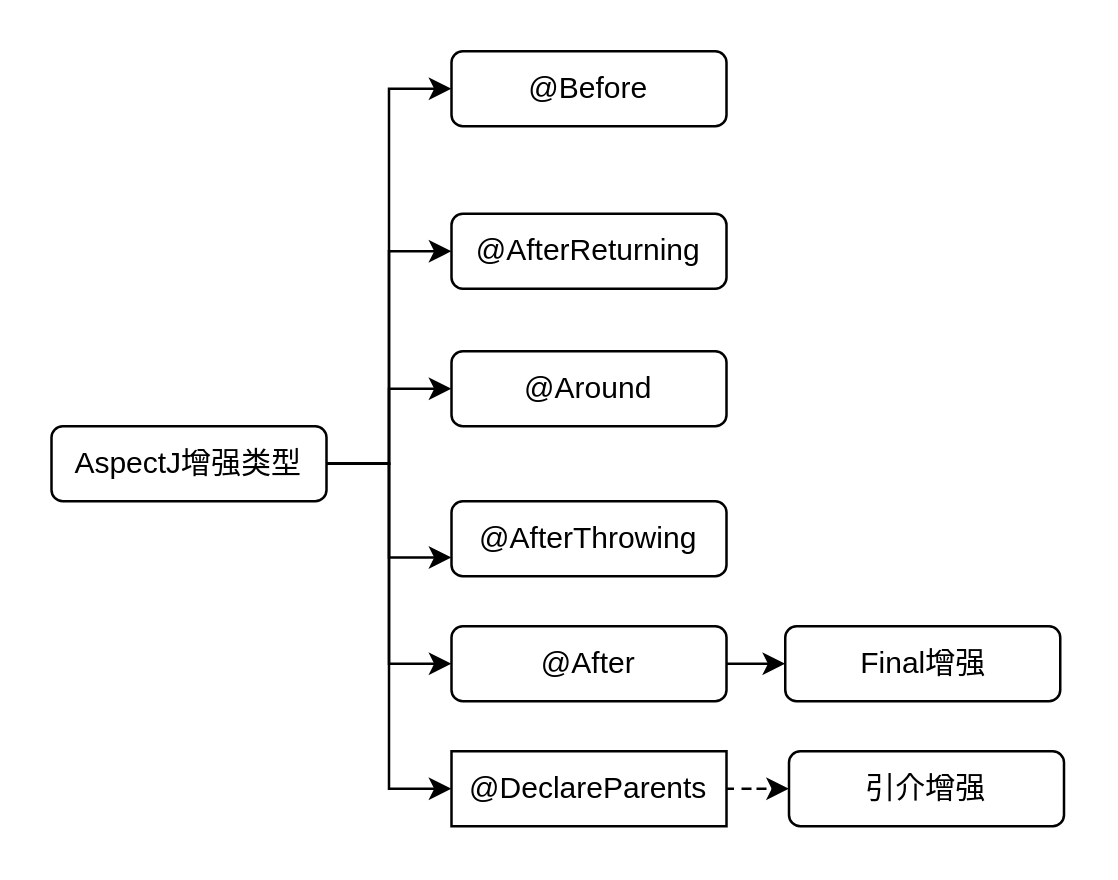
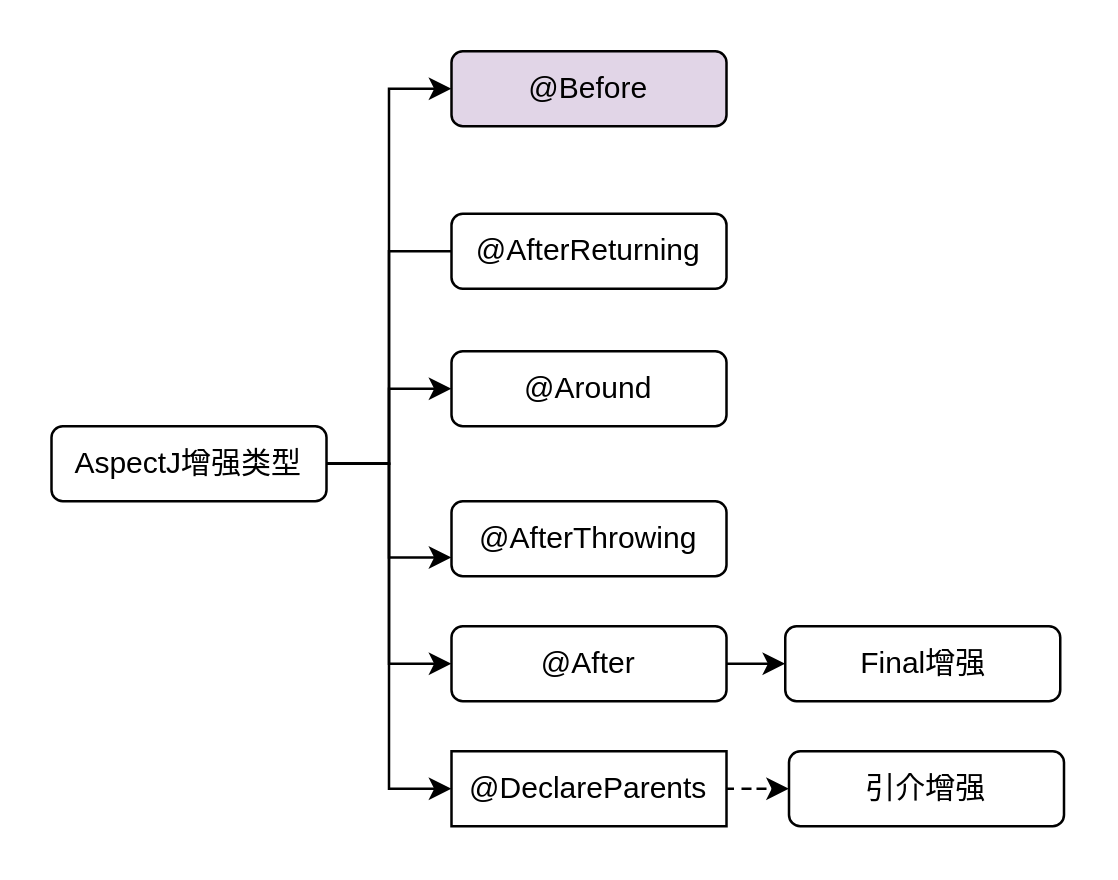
(589, 89) -> (589, 89)
(433, 251) -> (440, 251)
